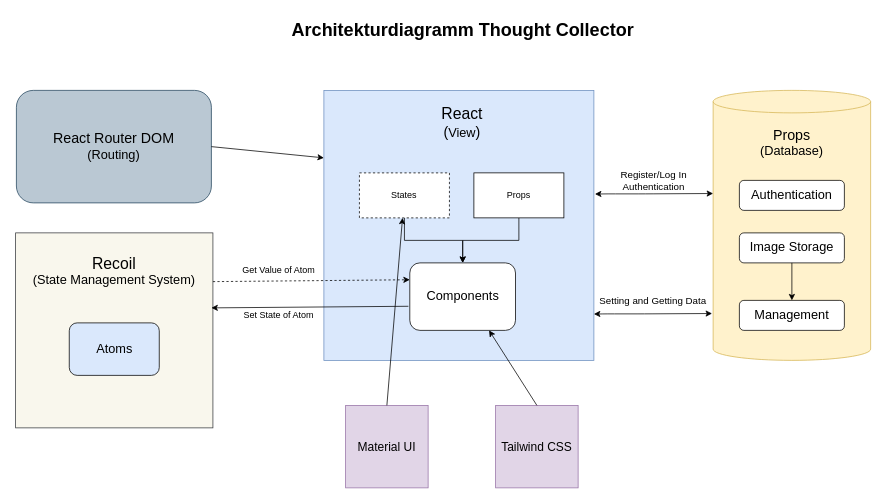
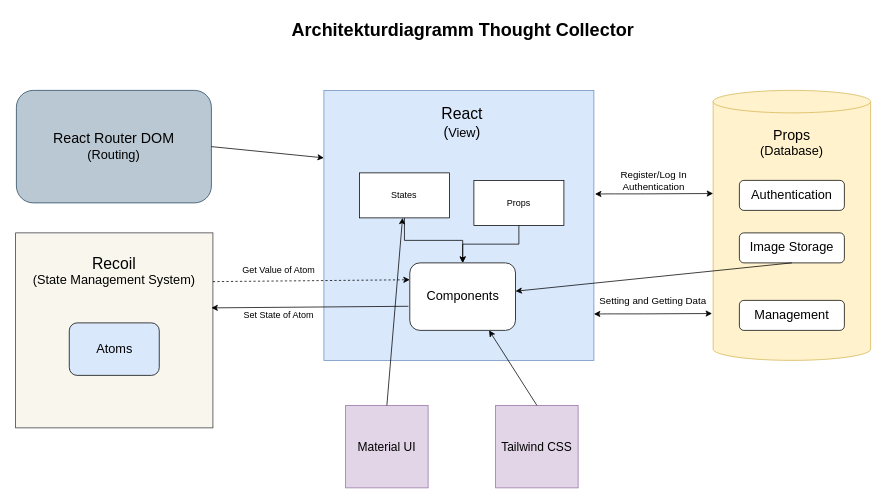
(404, 195) -> (404, 195)
(519, 195) -> (519, 203)
(792, 294) -> (654, 277)
